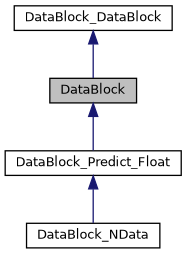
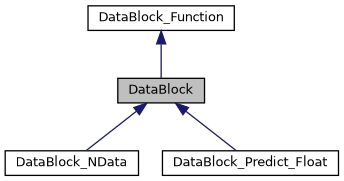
(93, 18) -> (161, 18)
(93, 206) -> (111, 131)
